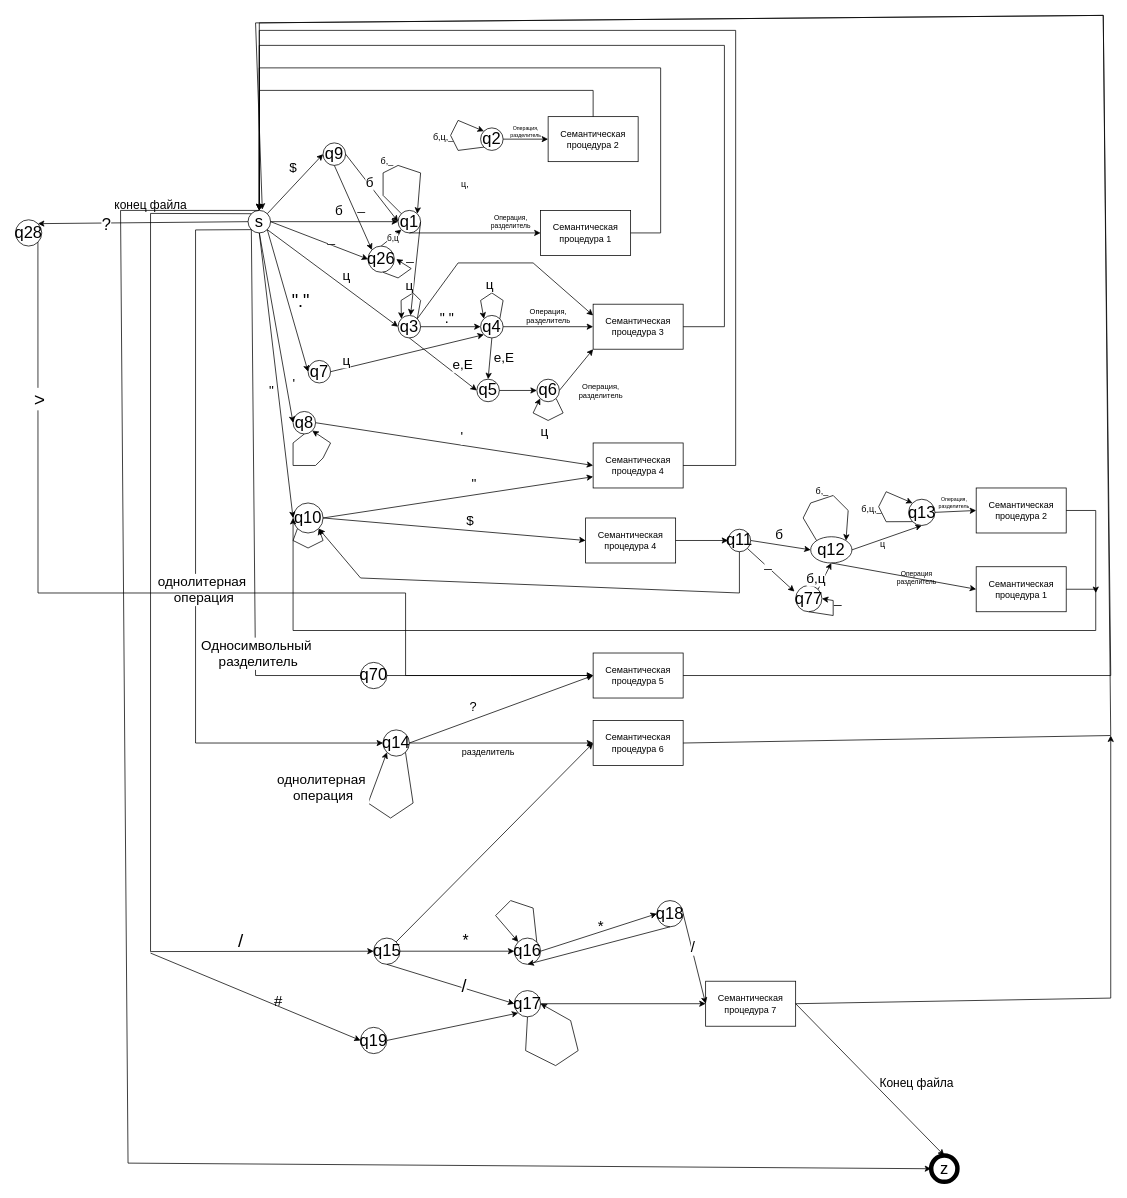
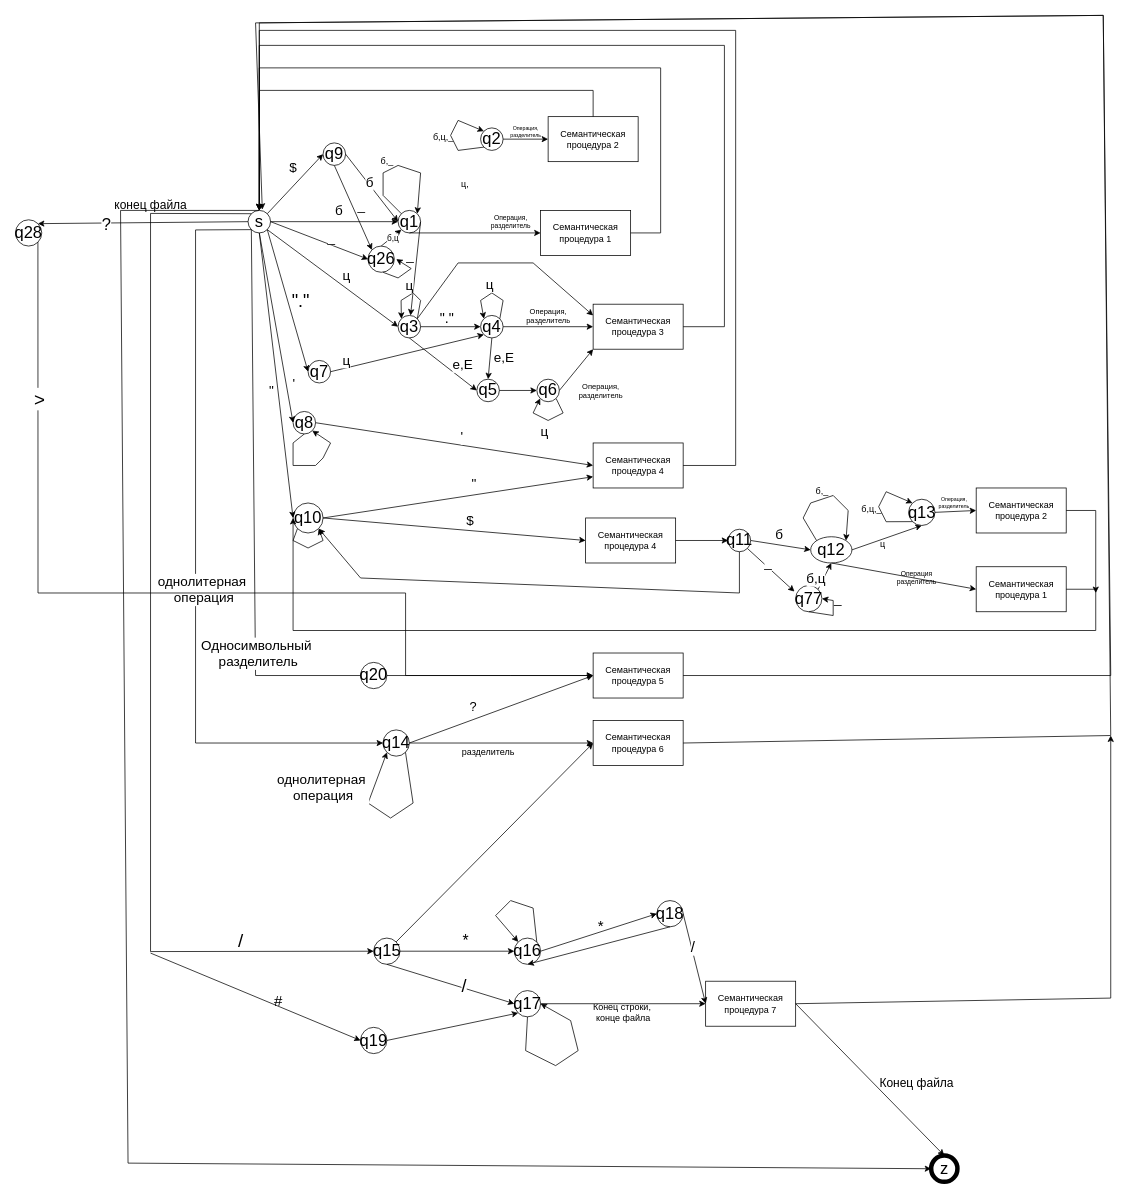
(374, 675) -> (374, 675)
none -> (623, 1012)
